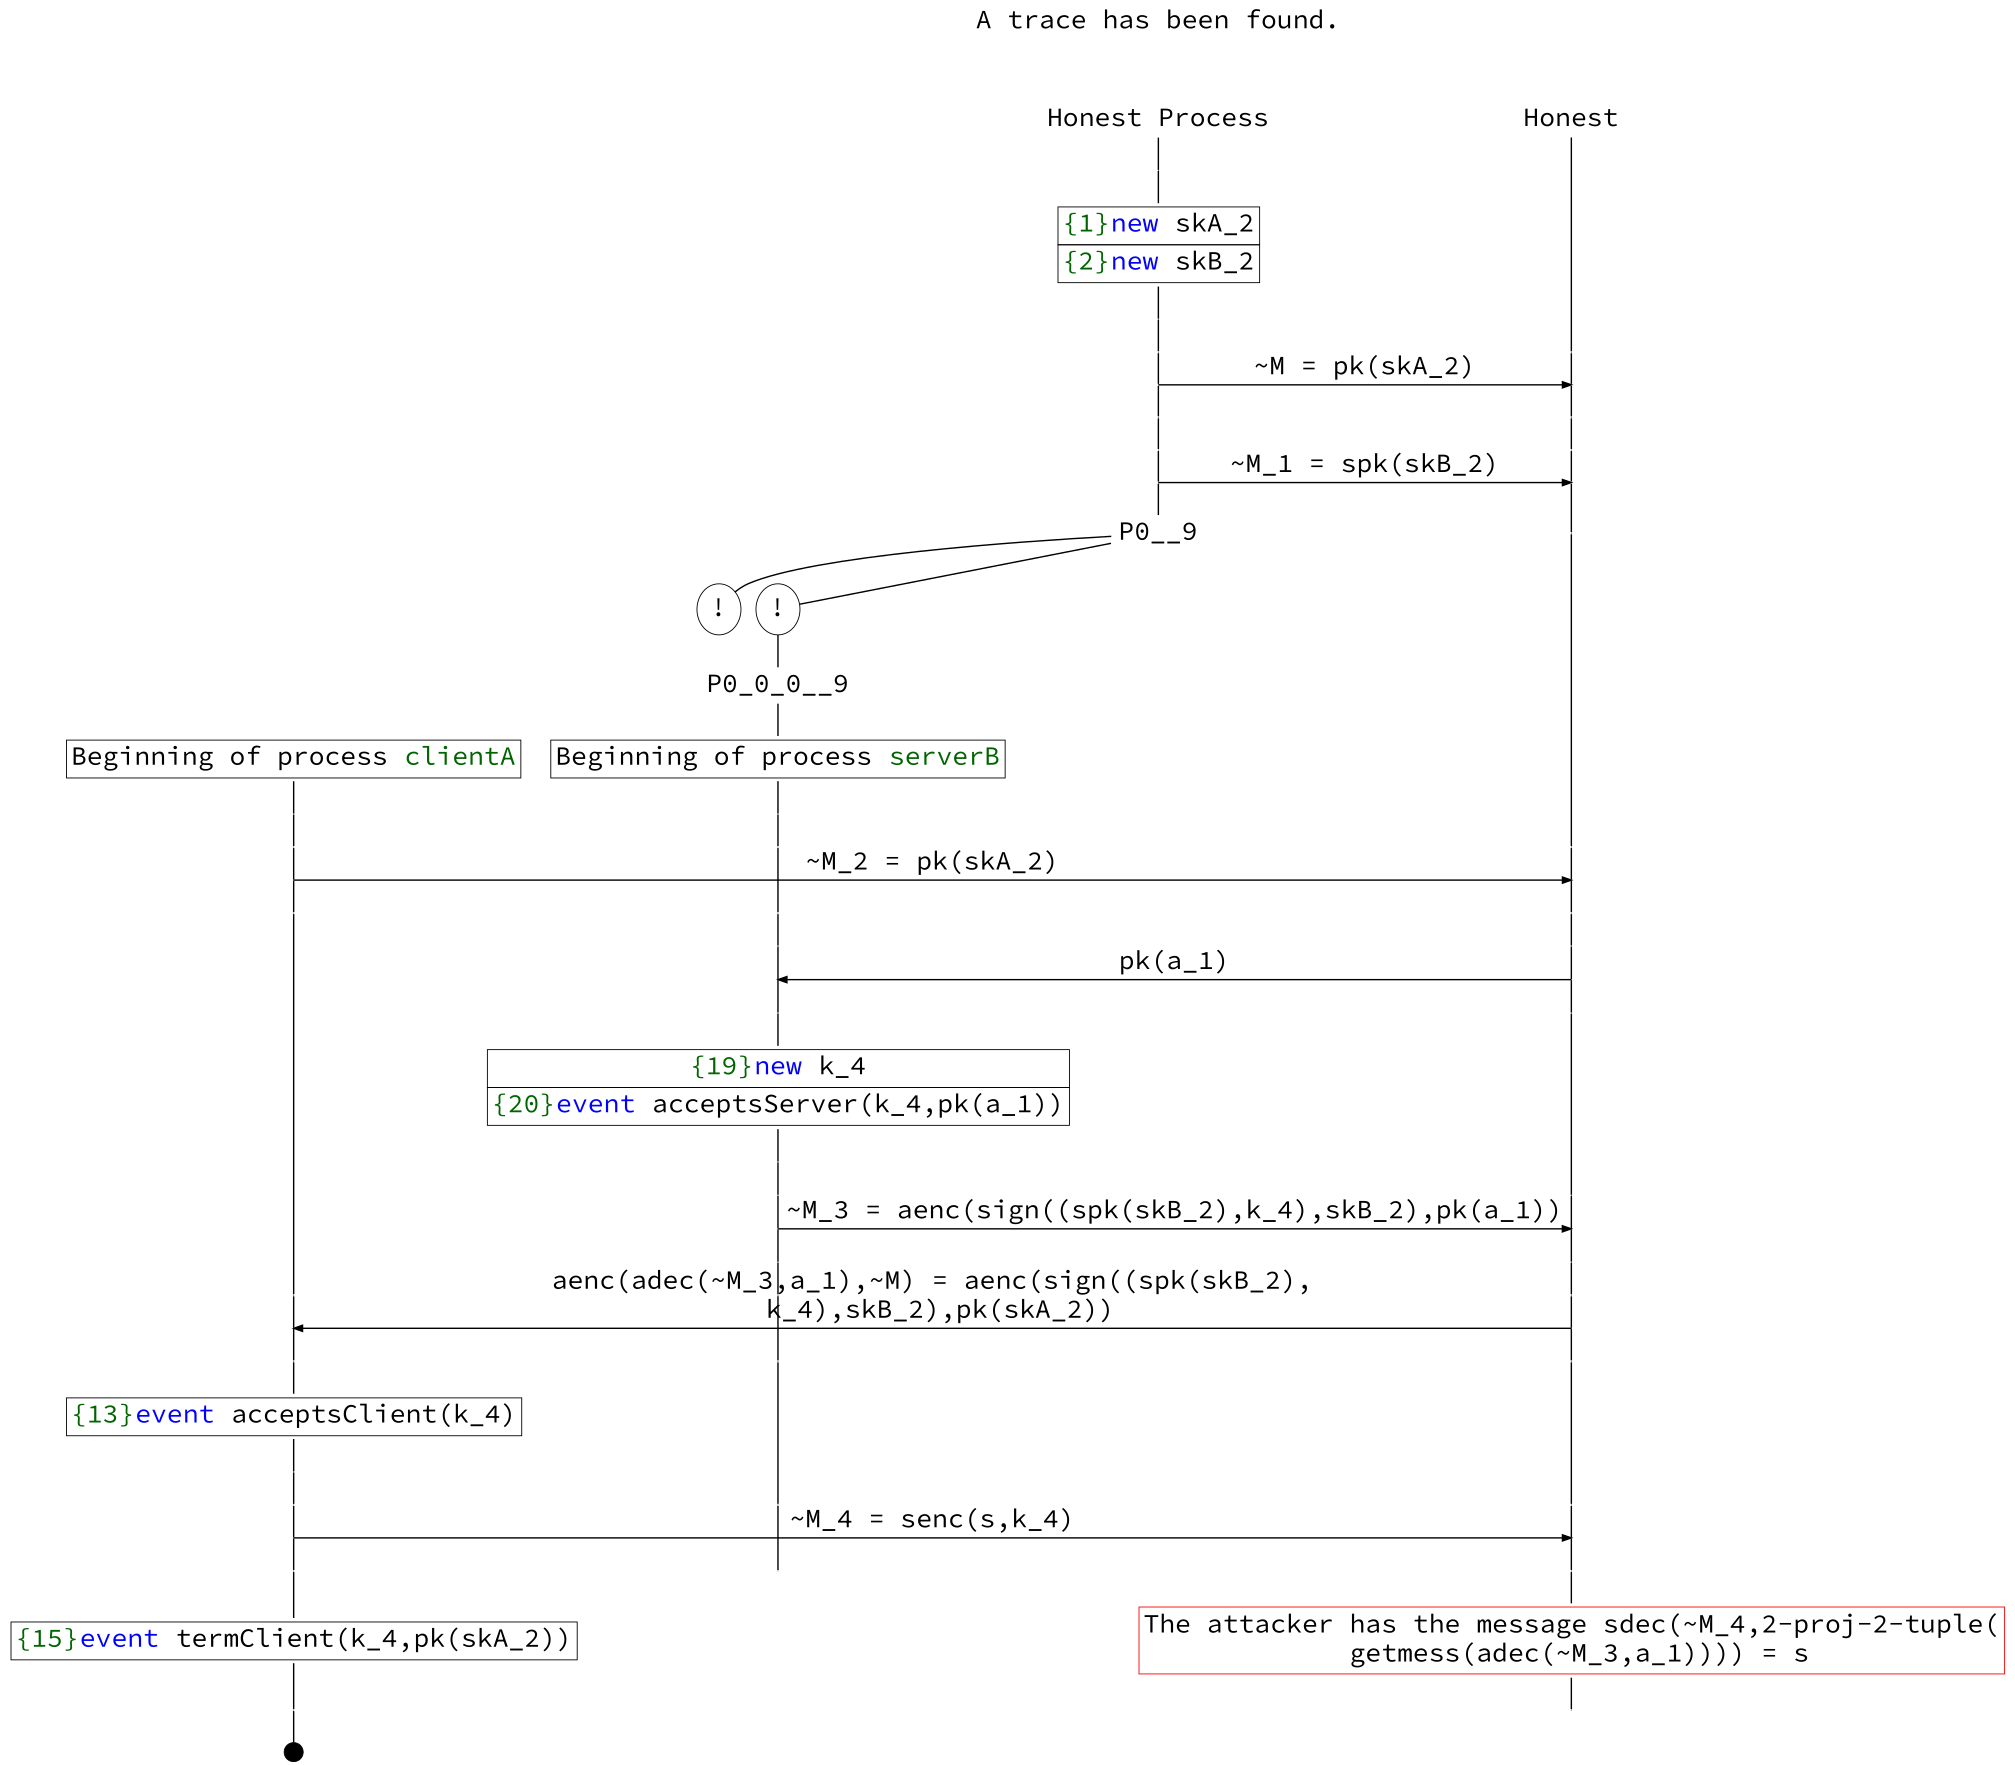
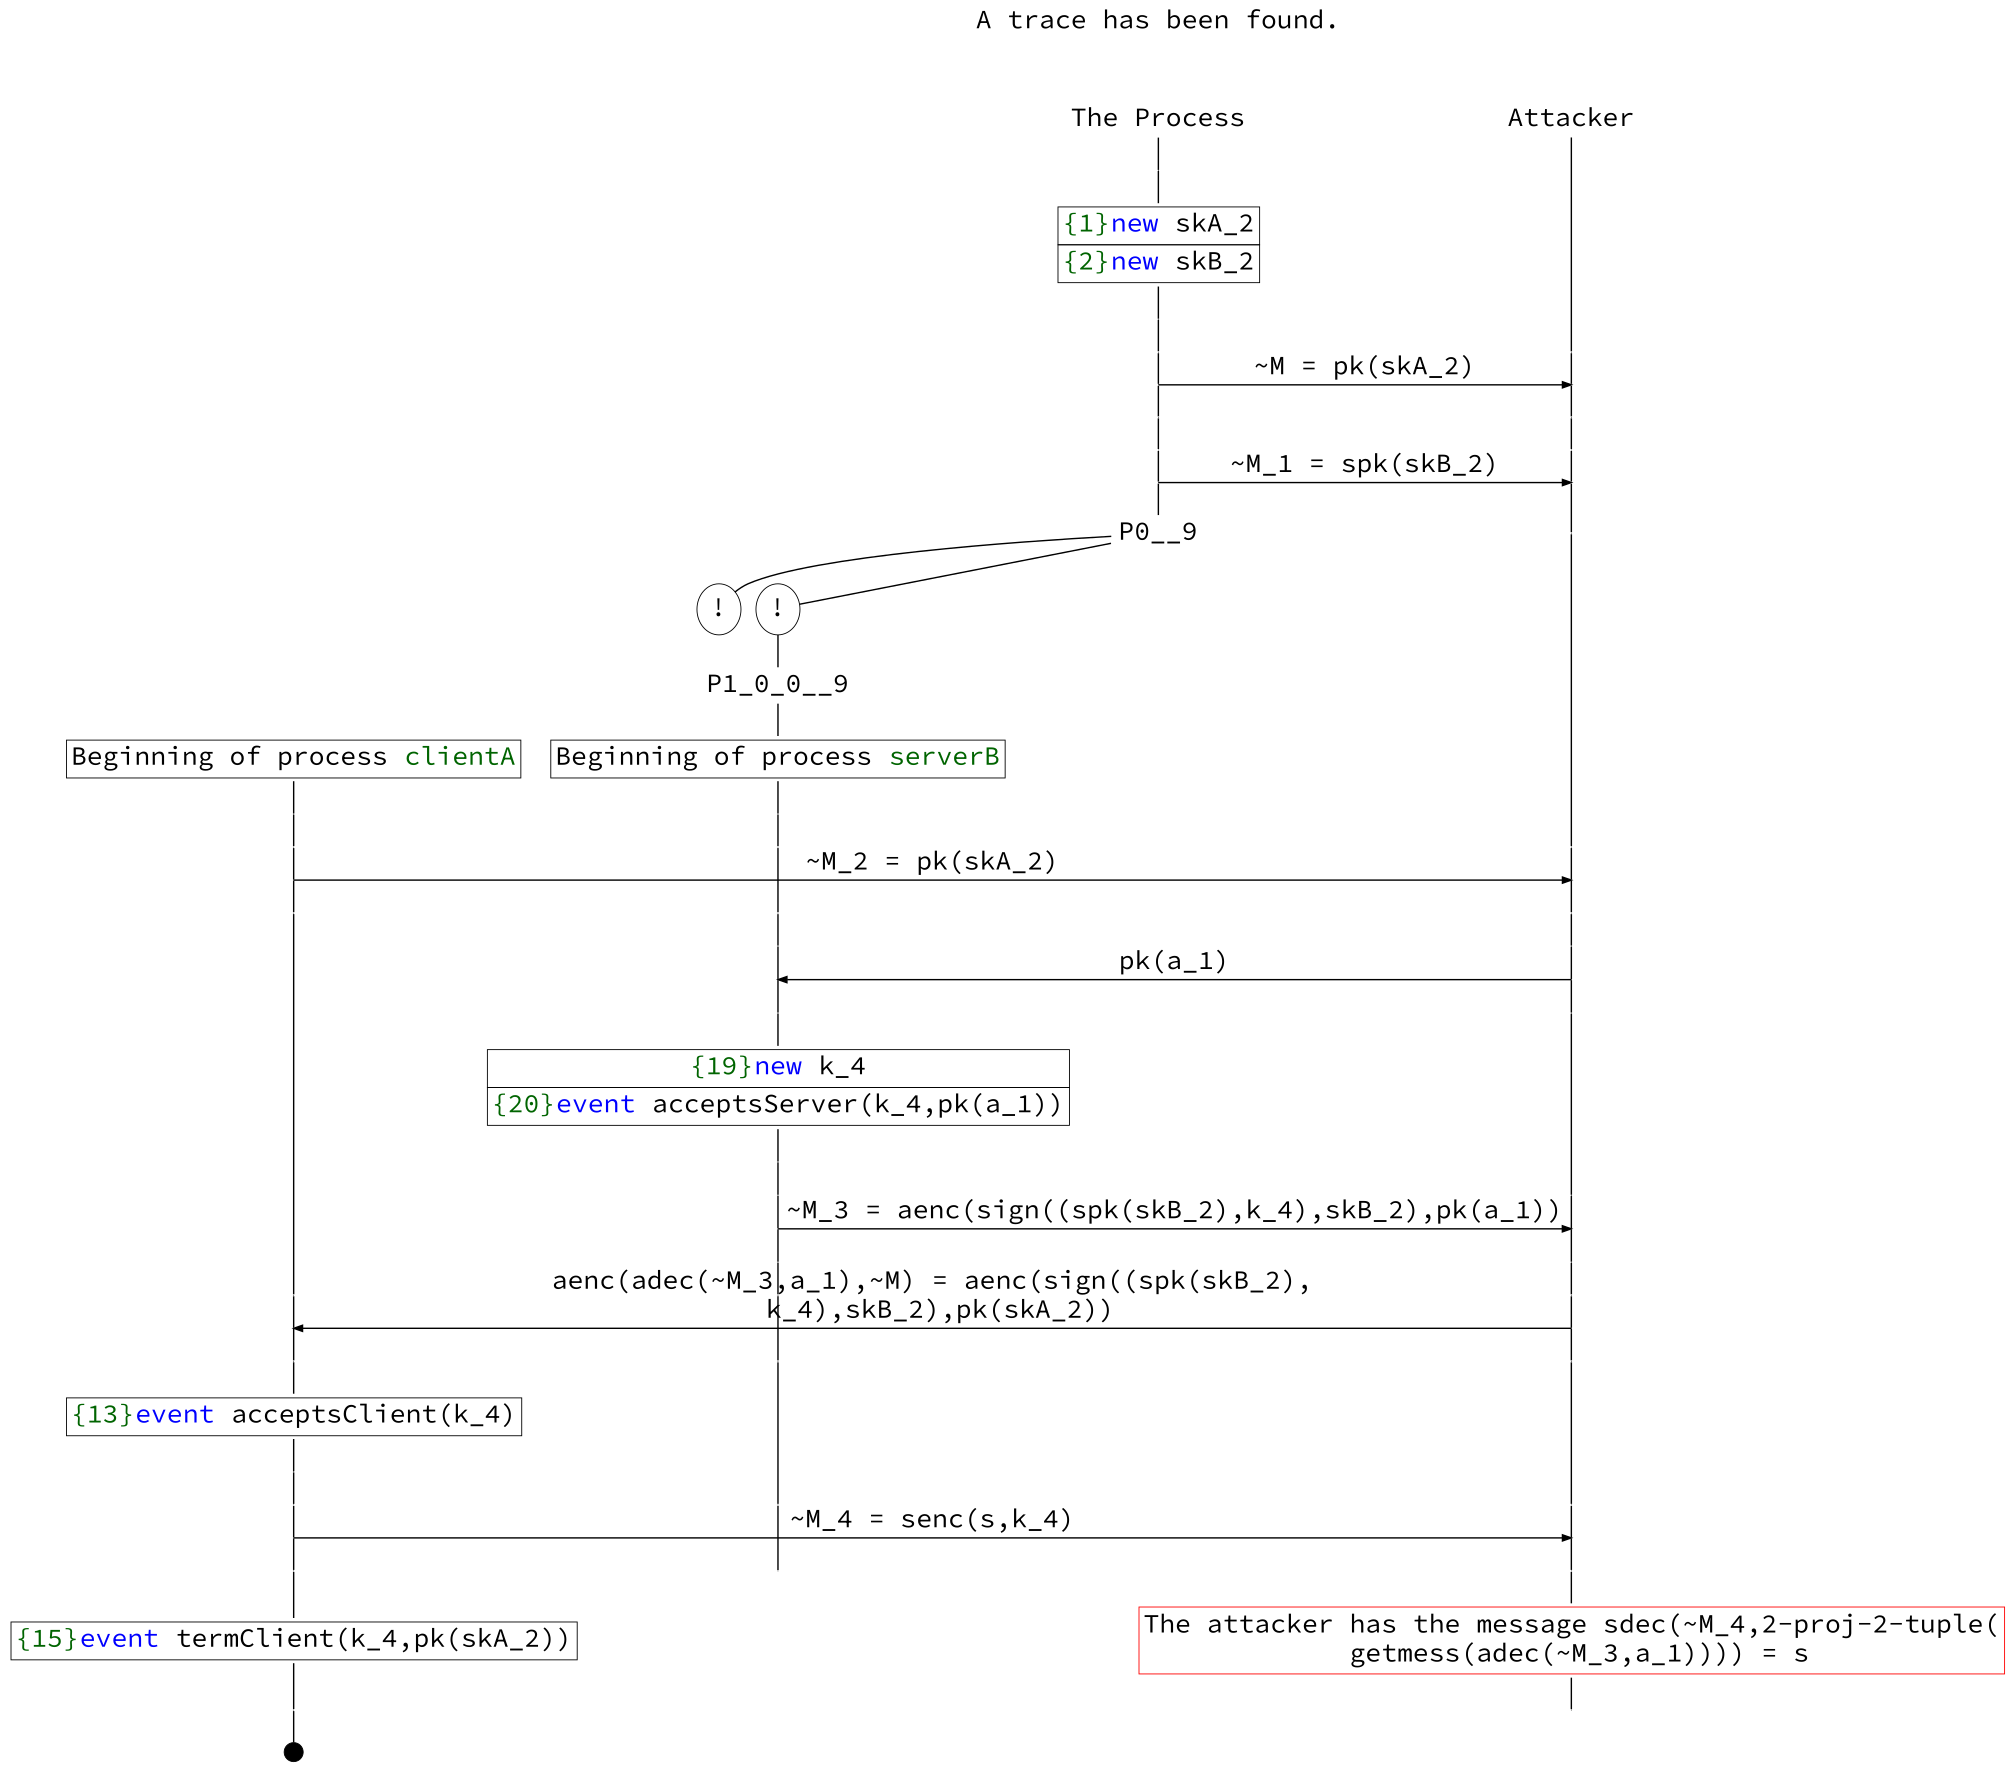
(1158, 119) -> (1158, 119)
(1571, 119) -> (1571, 119)
(778, 686) -> (778, 686)
